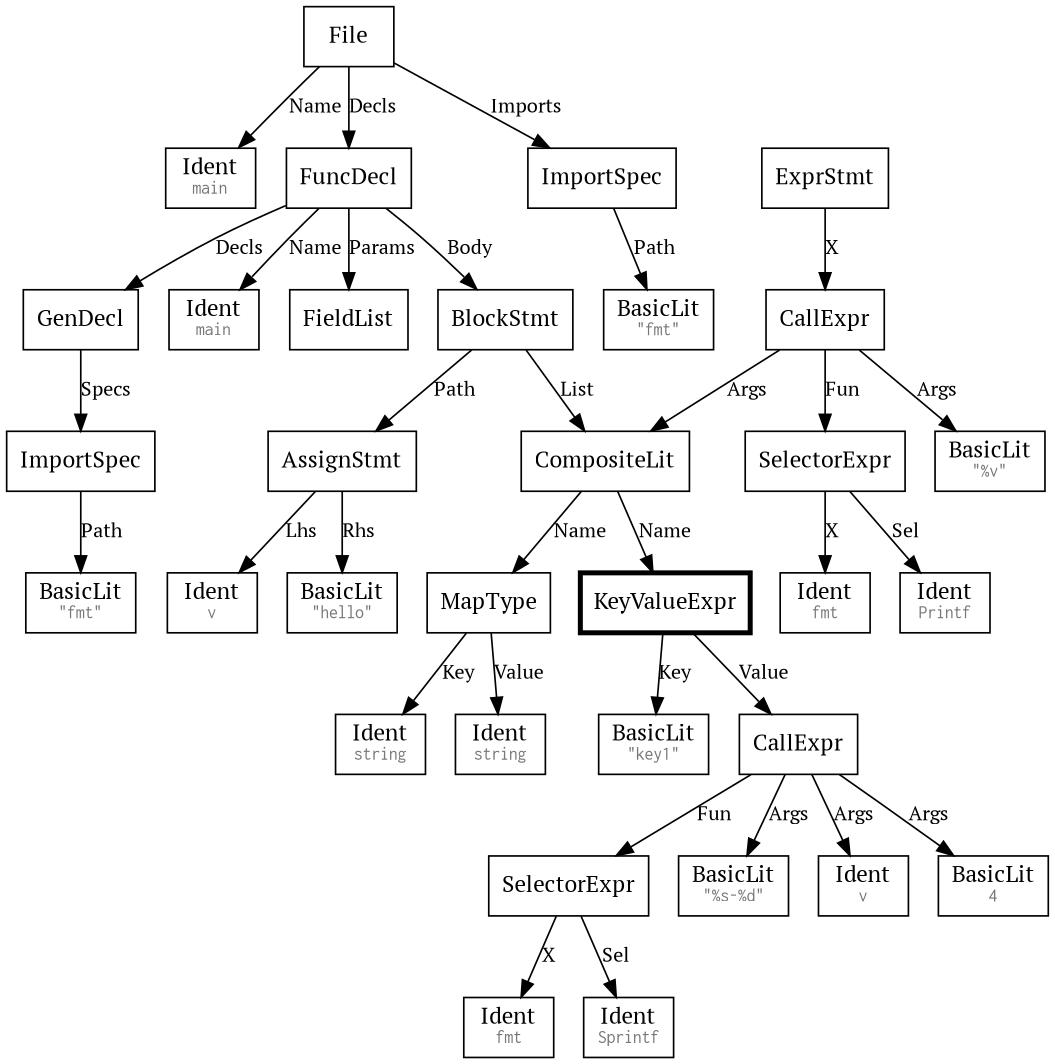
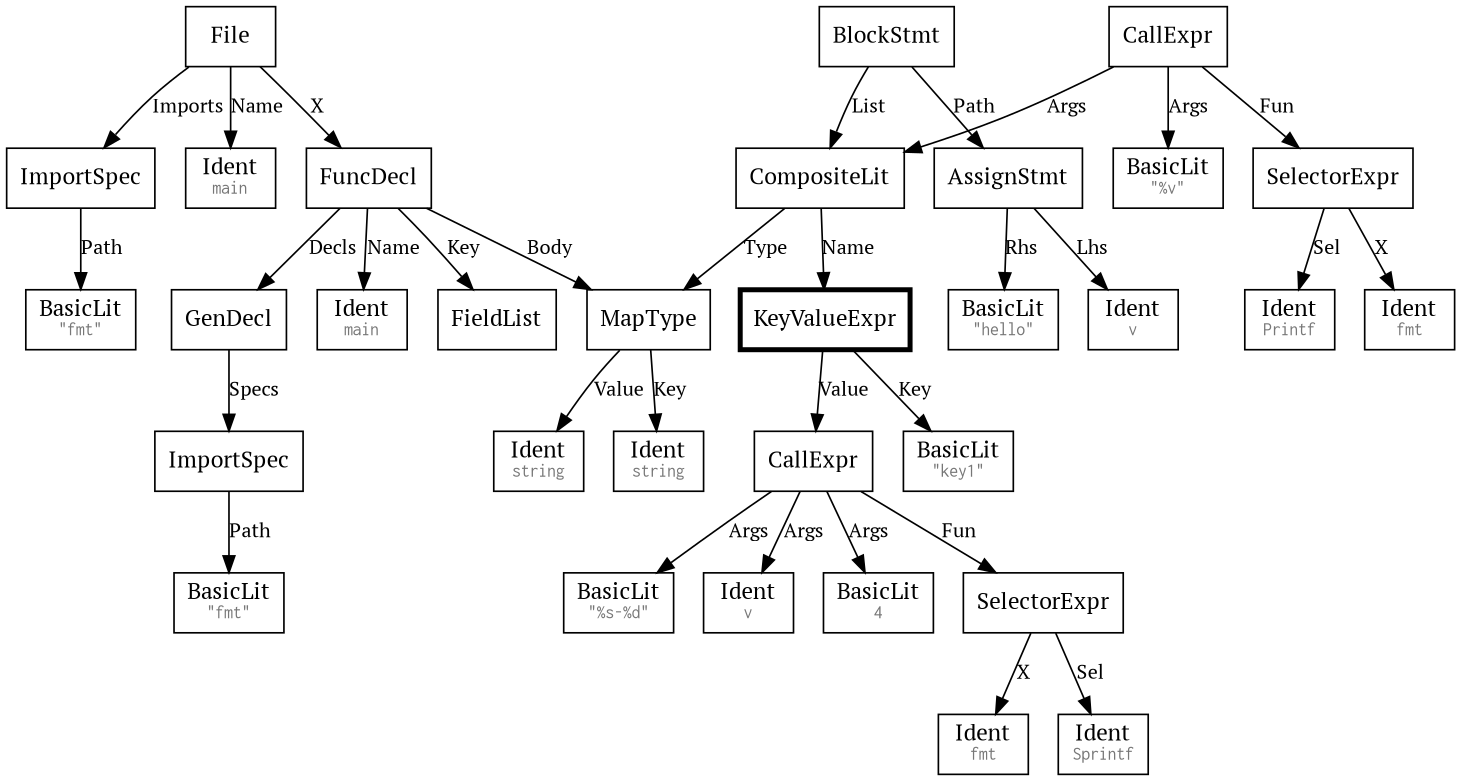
(373, 107) -> (318, 107)
(825, 178) -> none
(426, 242) -> (501, 245)
(382, 249) -> (464, 249)
(580, 532) -> (766, 249)
